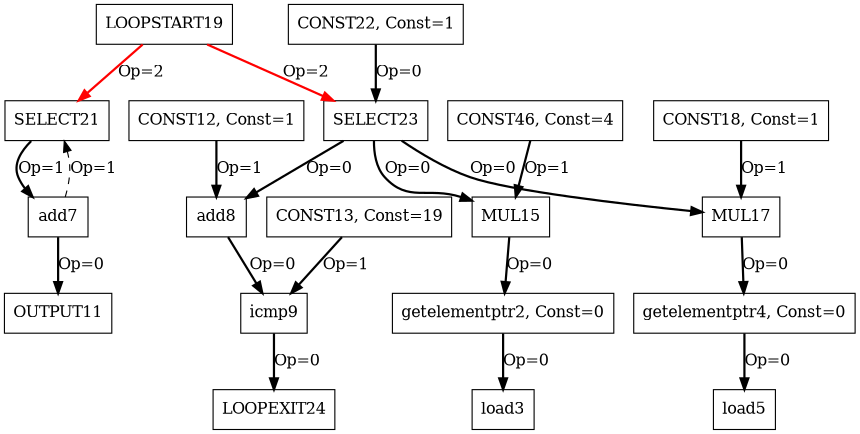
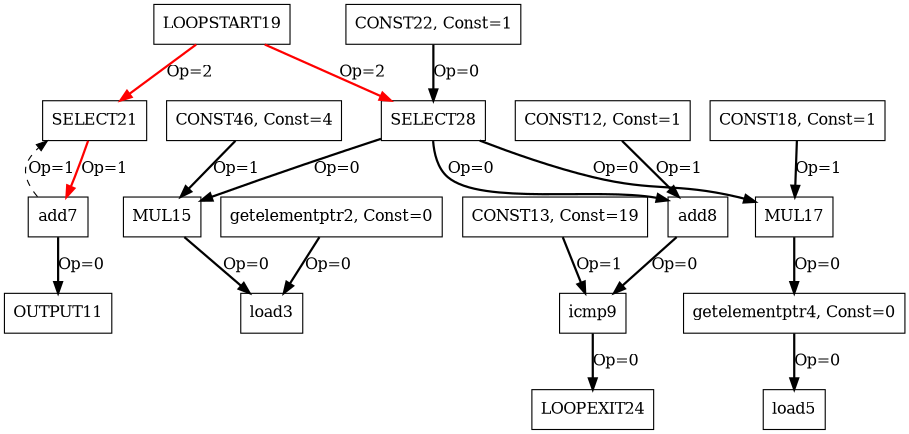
(376, 121) -> (433, 121)
(17, 164) -> (80, 164)
(507, 260) -> (213, 261)
